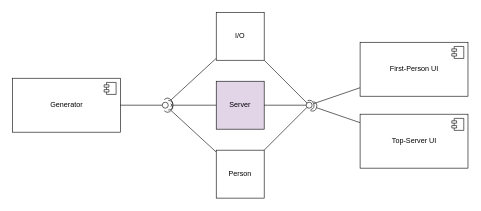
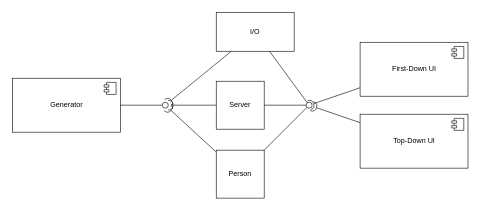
(240, 36) -> (255, 32)
(415, 69) -> (415, 69)
(240, 105) -> (240, 105)
(415, 141) -> (415, 141)
